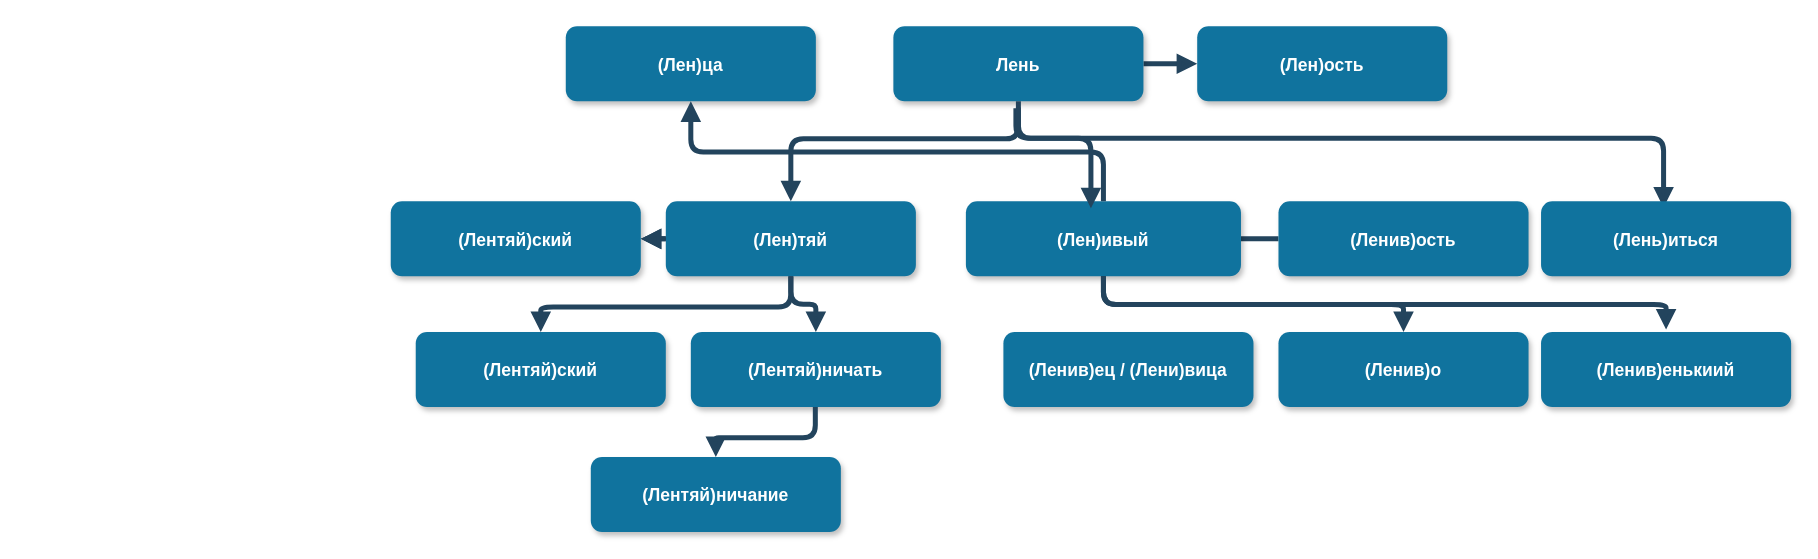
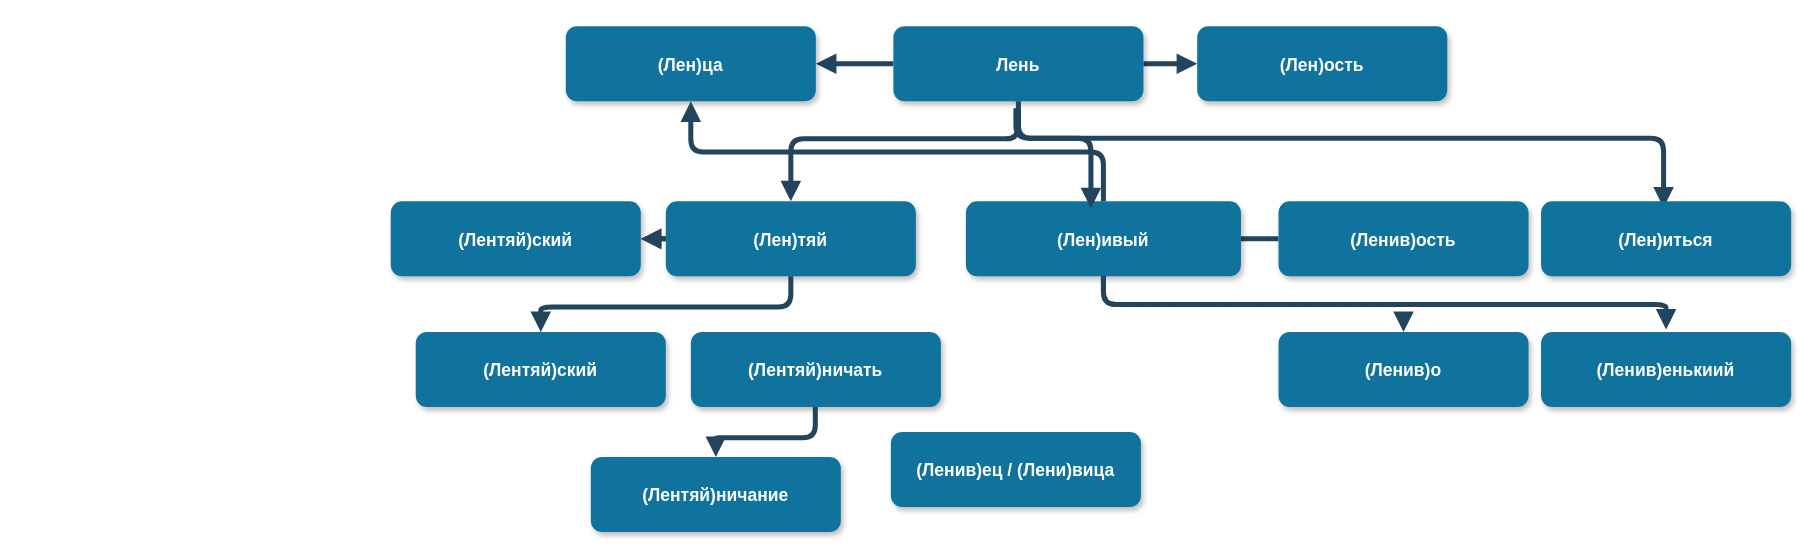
none -> (864, 64)
(1665, 240) -> (1665, 240)
(809, 304) -> none
(1403, 308) -> (1403, 308)
(1128, 369) -> (1016, 469)
